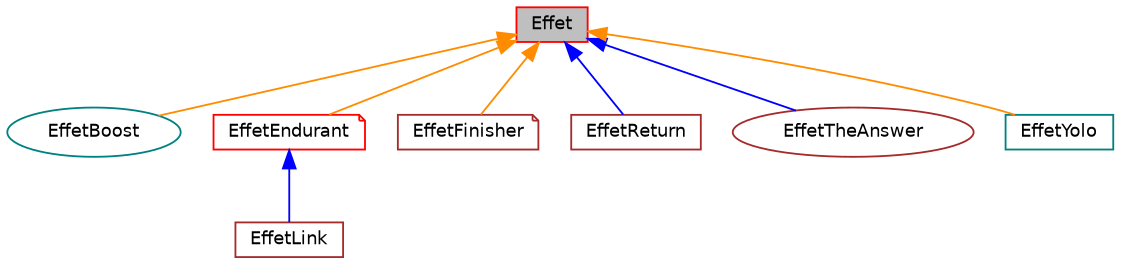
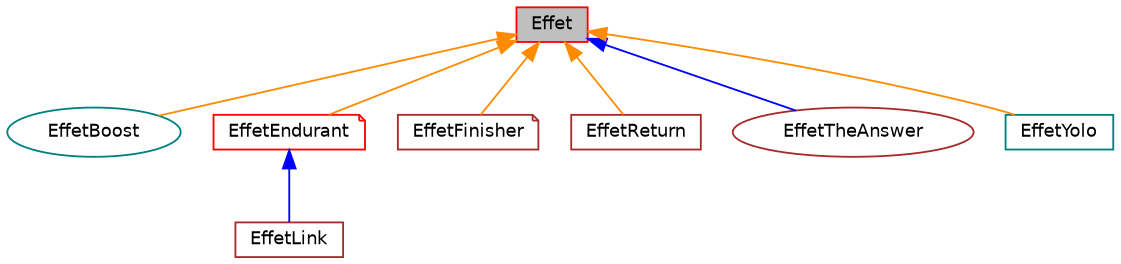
(600, 86) -> (600, 86)
